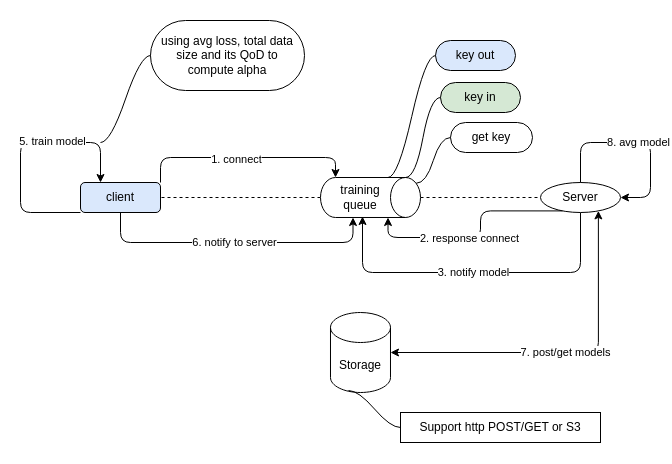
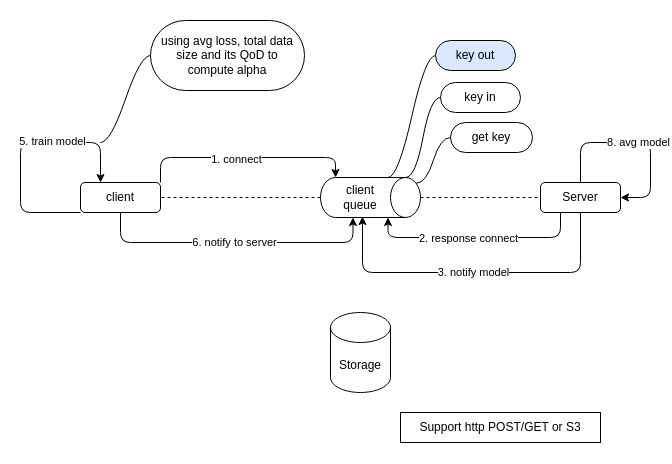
(481, 98) -> (481, 98)
(121, 198) -> (121, 198)
(361, 198) -> (361, 198)
(581, 198) -> (581, 198)
(560, 353) -> none
(375, 409) -> none
